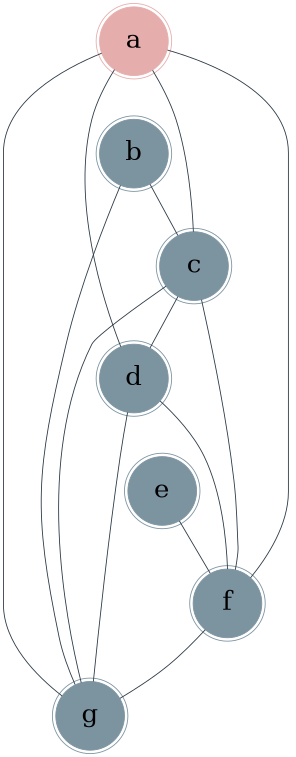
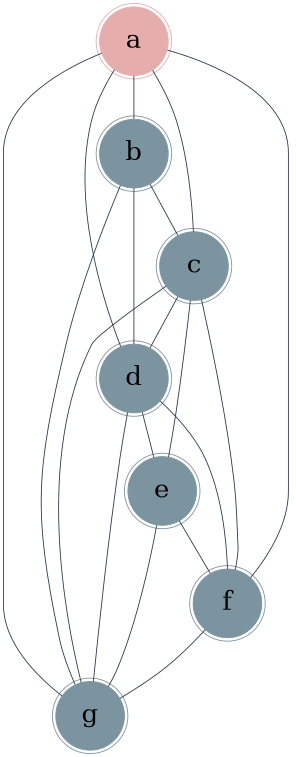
none -> (134, 97)
none -> (134, 266)
none -> (181, 379)
none -> (148, 435)
none -> (138, 608)
